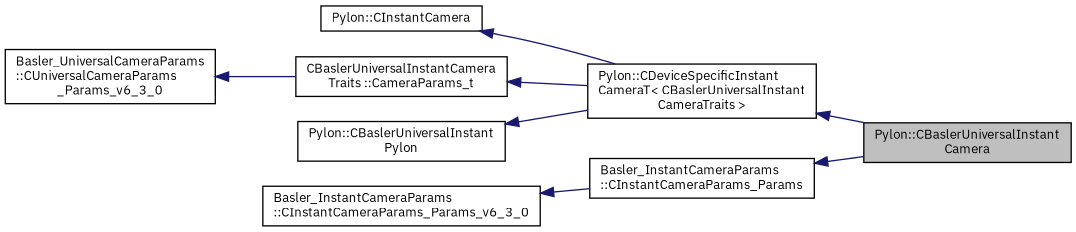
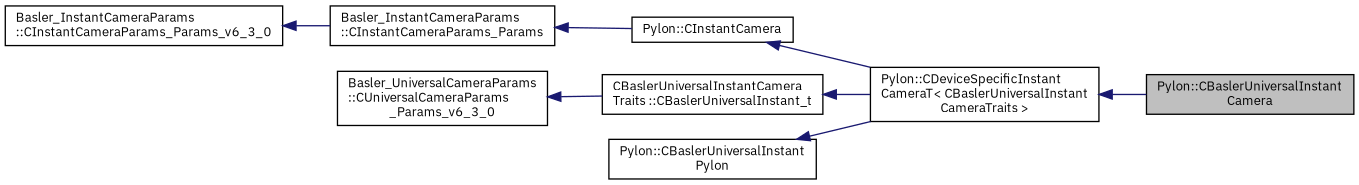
(402, 77) -> (713, 94)
(846, 159) -> (600, 28)
